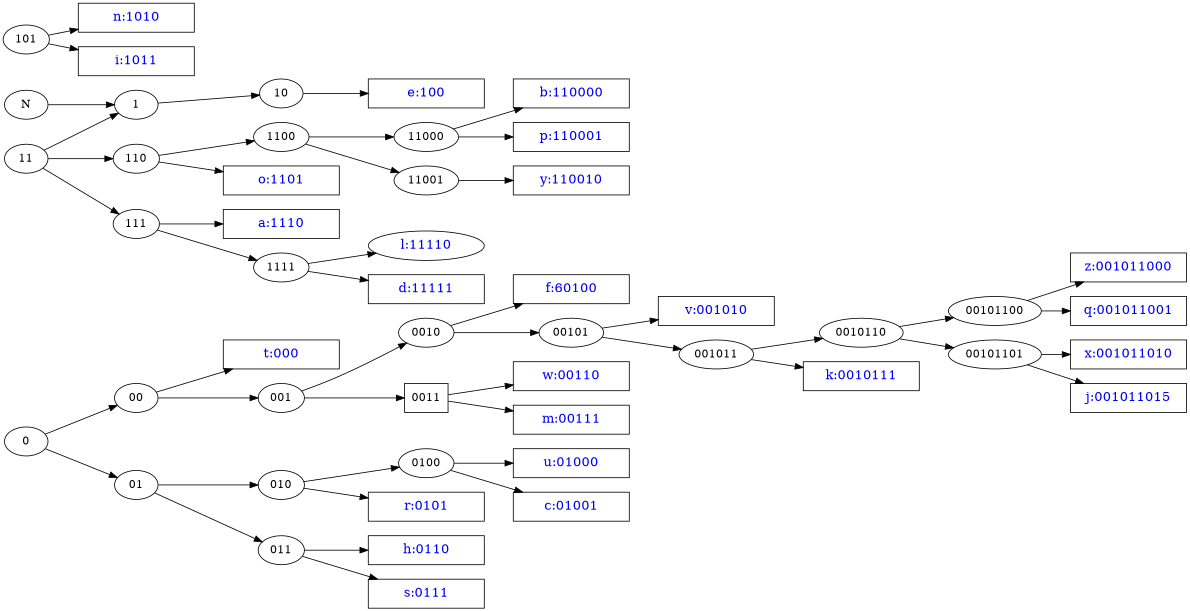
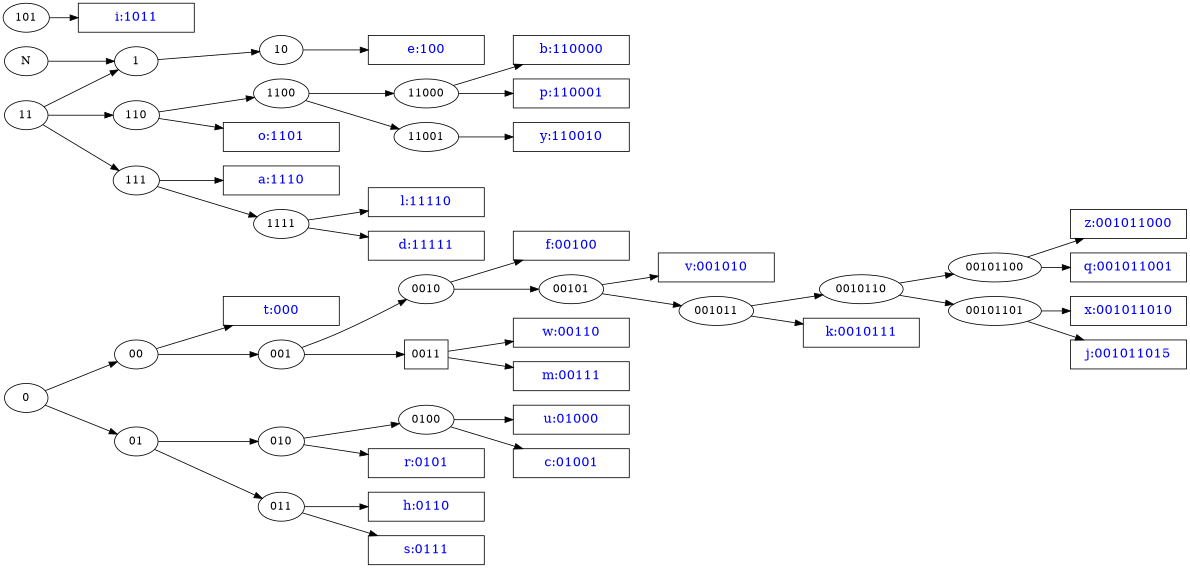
(136, 18) -> none
(426, 246) -> (426, 202)
(571, 289) -> (571, 246)
